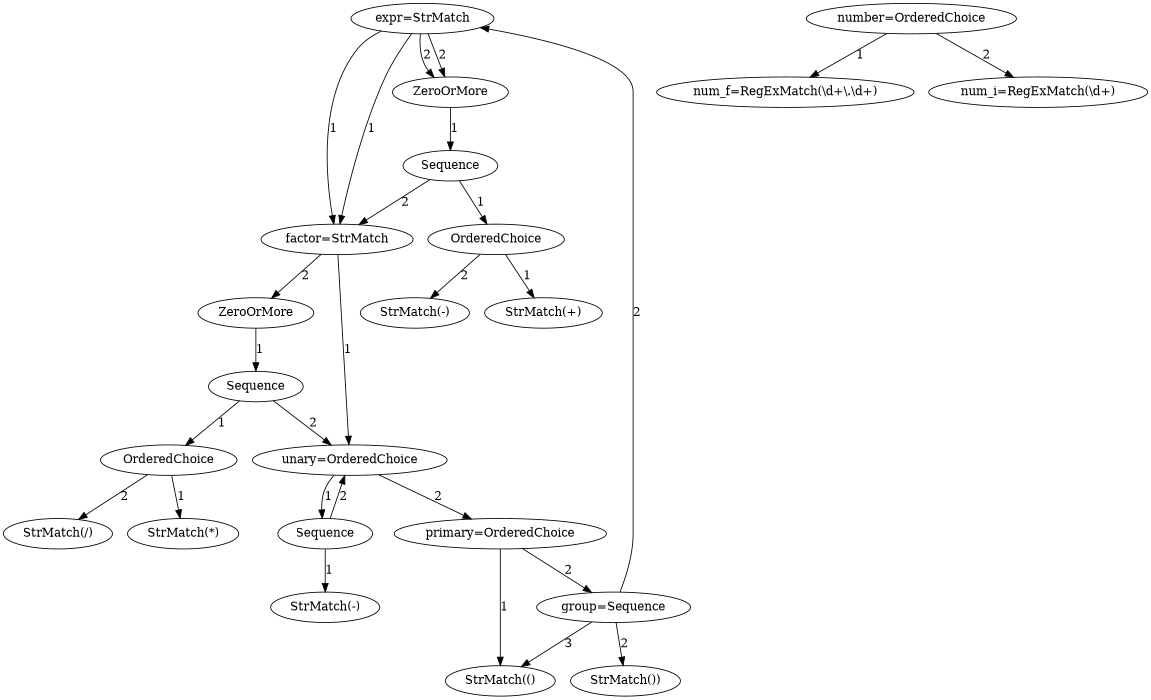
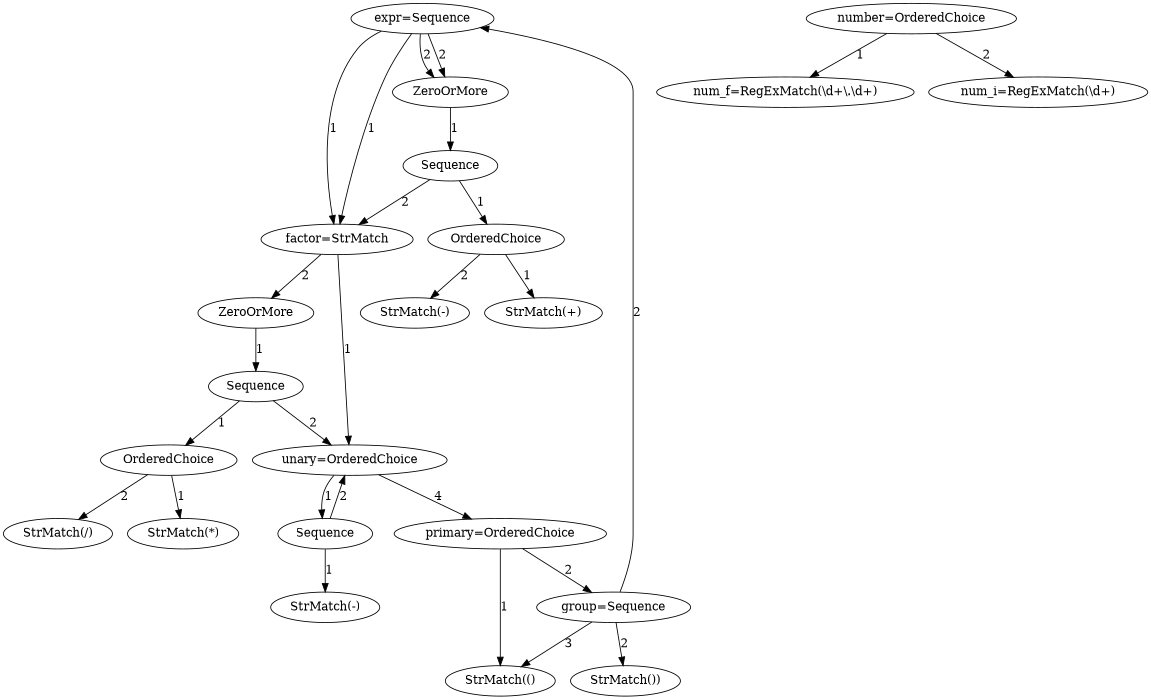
(422, 19) -> (422, 19)
(439, 497) -> (439, 497)
